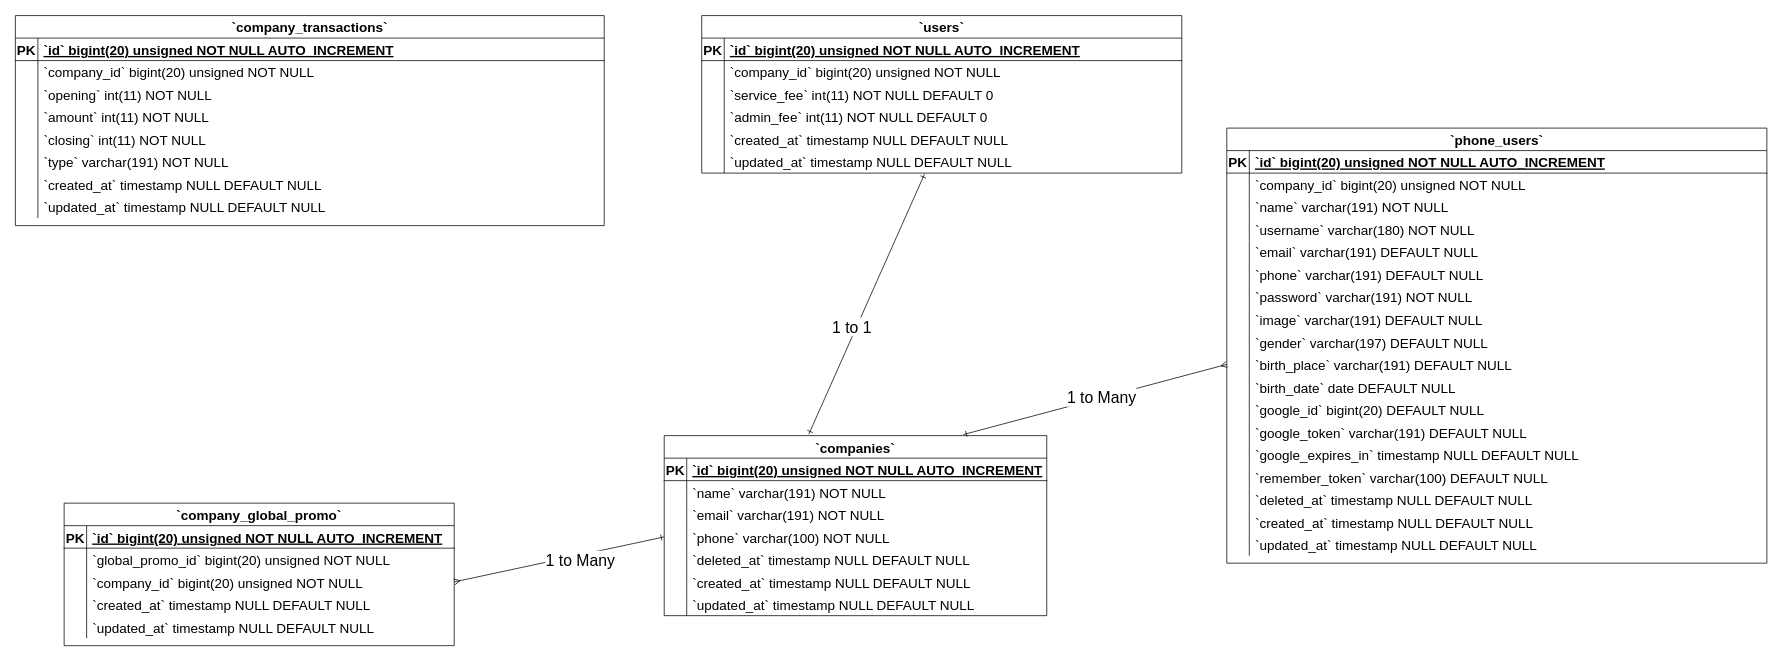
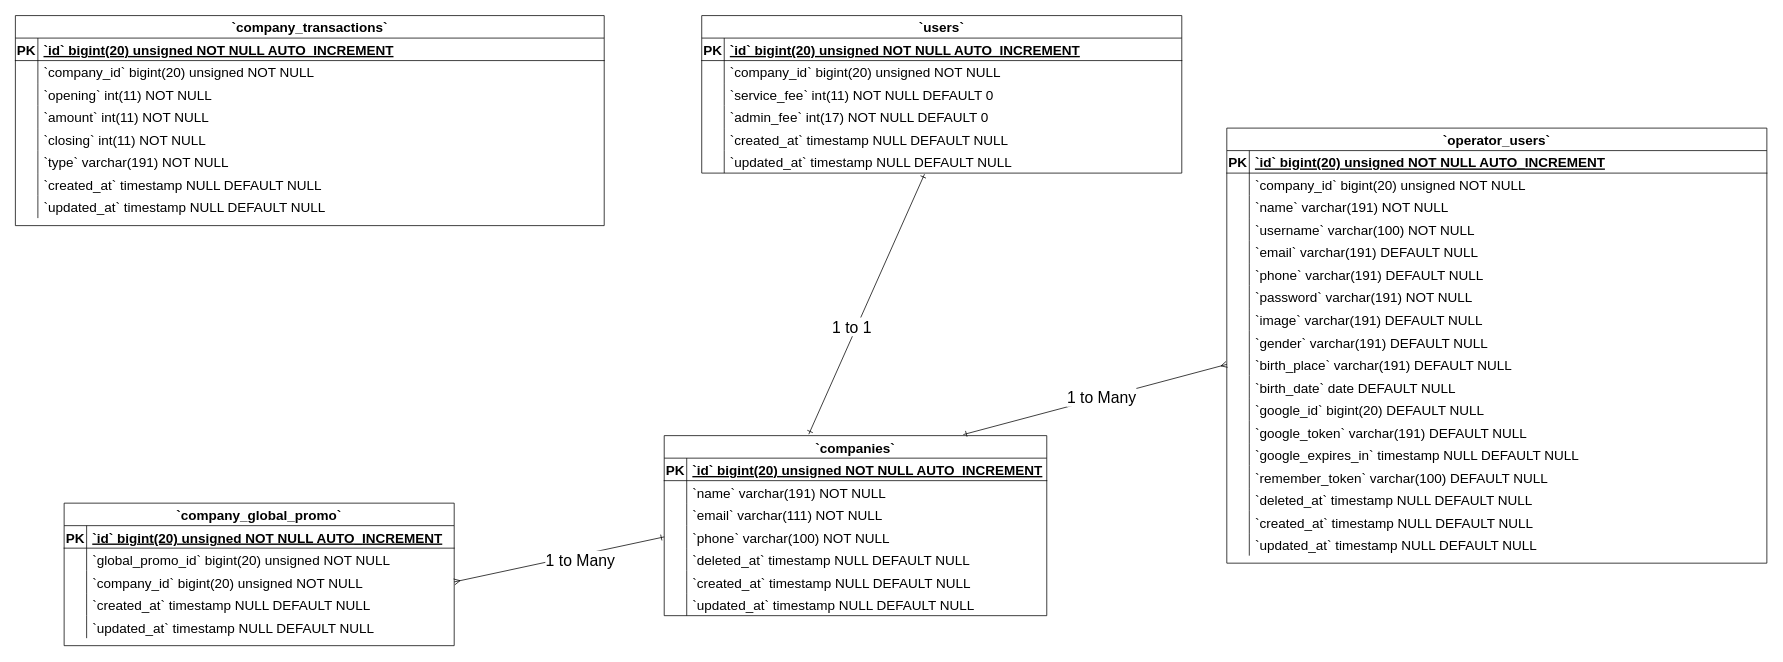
(861, 118) -> (861, 118)
(1496, 140) -> (1496, 140)
(1370, 230) -> (1370, 230)
(1378, 343) -> (1378, 343)
(793, 515) -> (793, 515)
